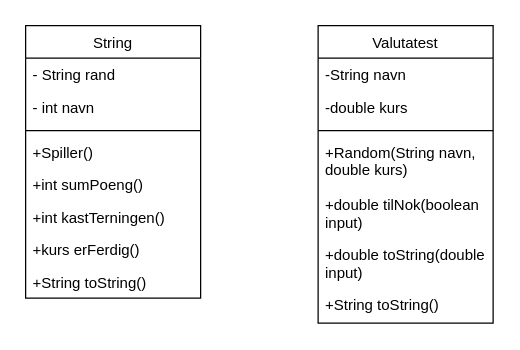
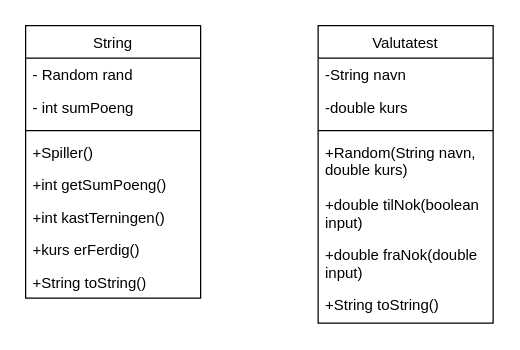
(81, 75) -> (83, 75)
(69, 108) -> (85, 108)
(92, 185) -> (104, 185)
(407, 265) -> (407, 265)
